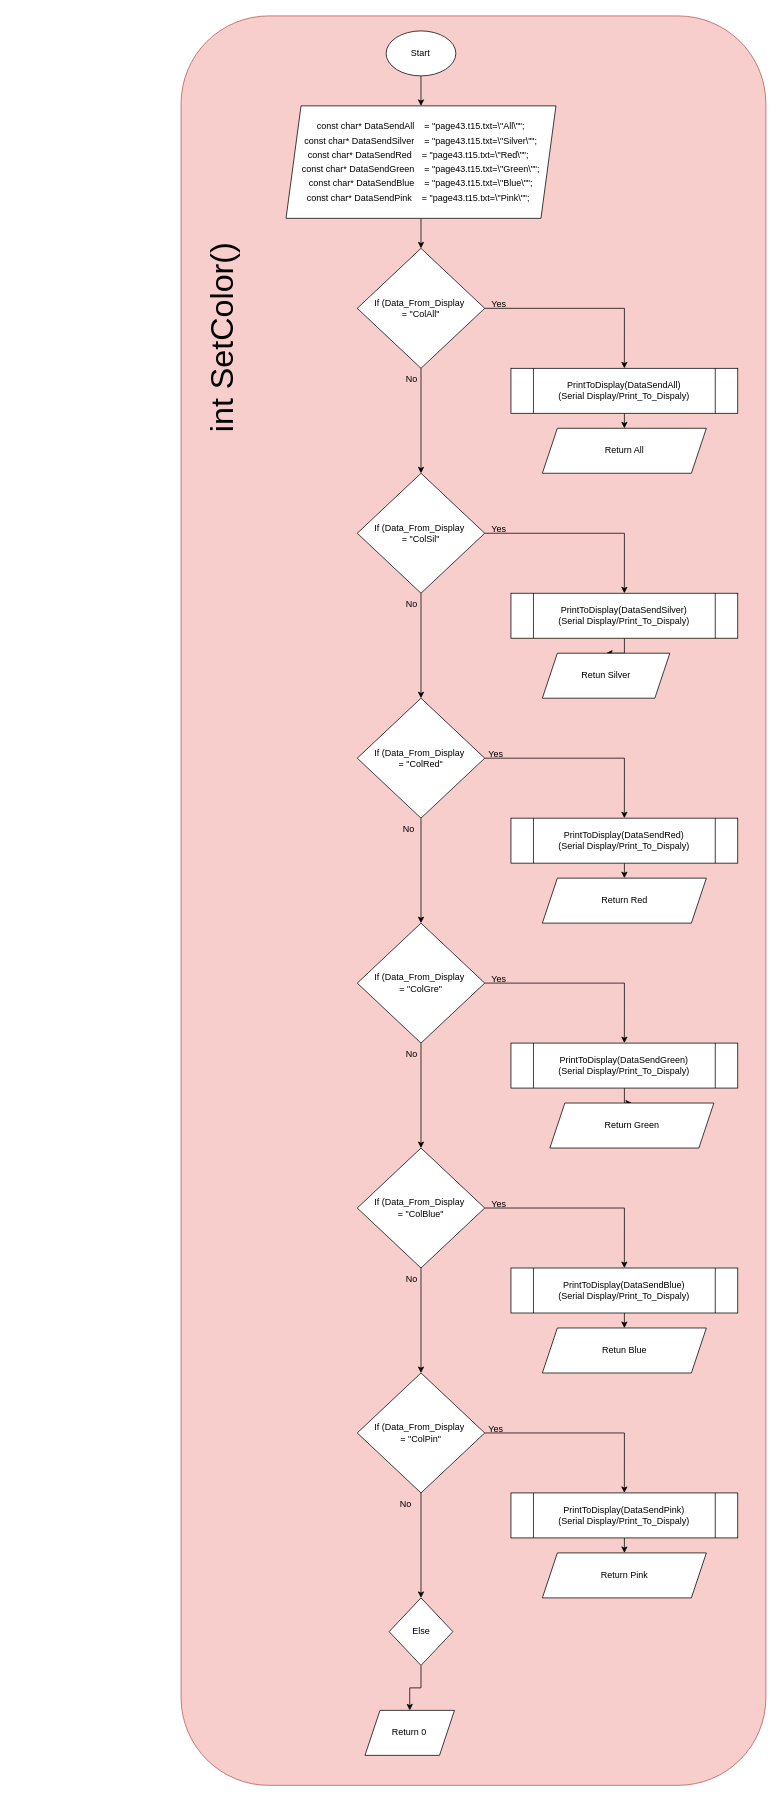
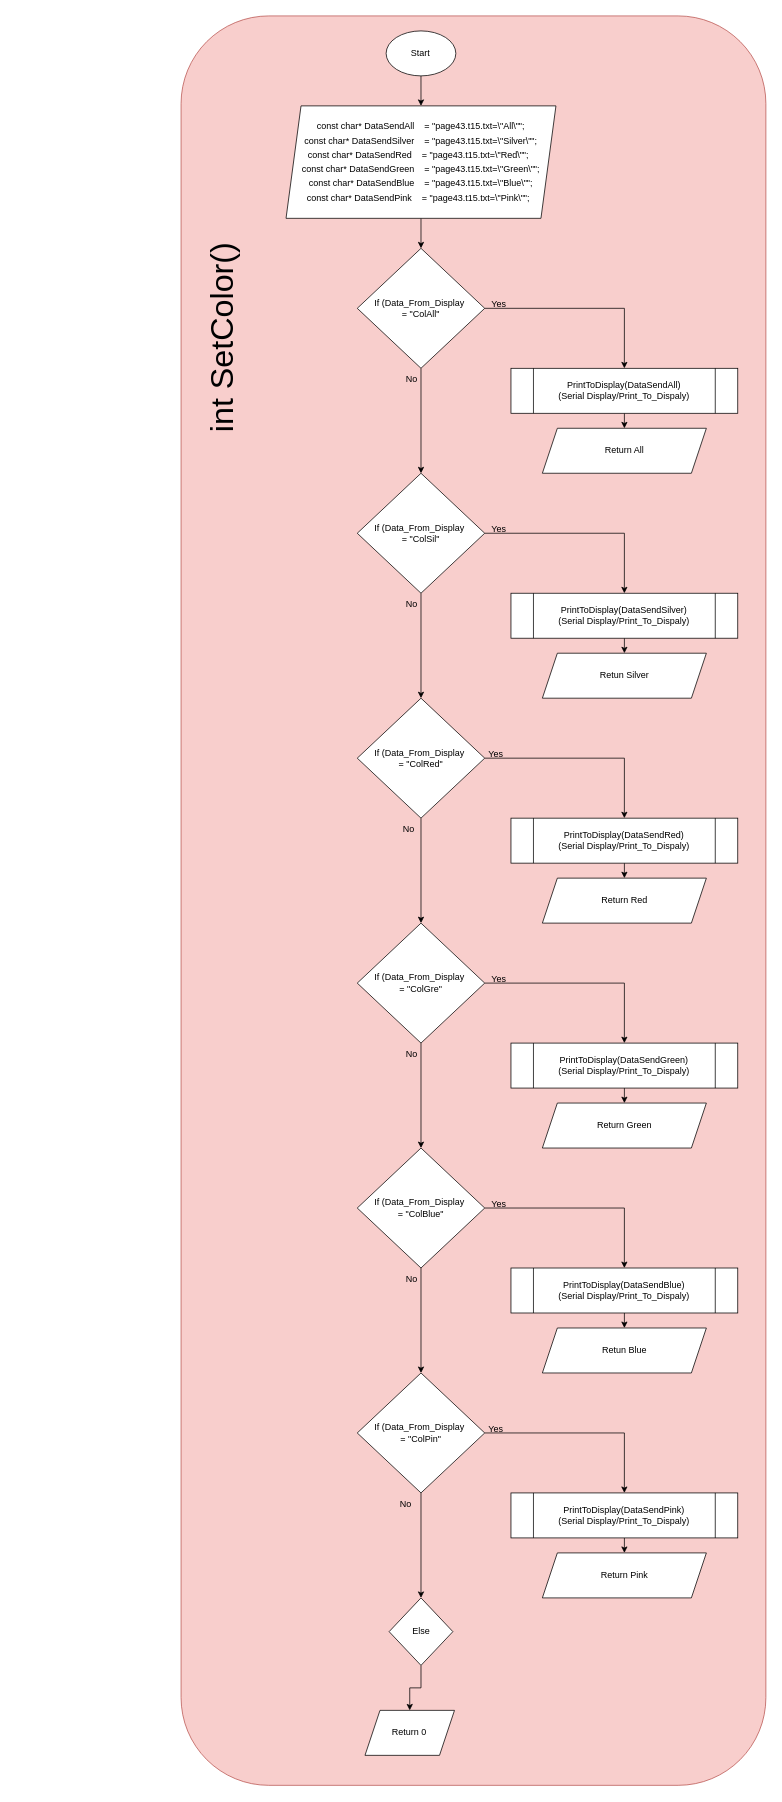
(606, 675) -> (625, 675)
(632, 1125) -> (625, 1125)
